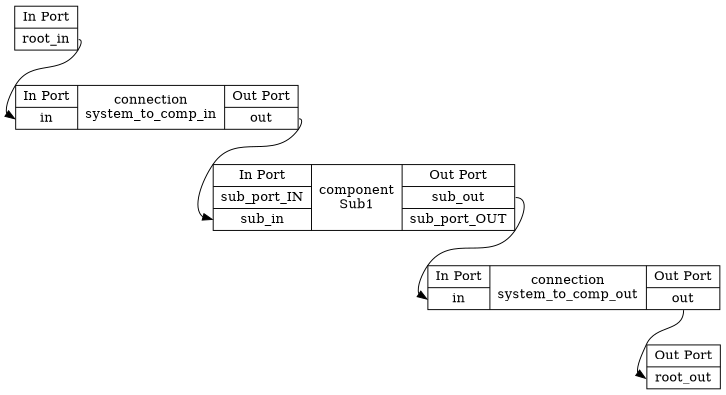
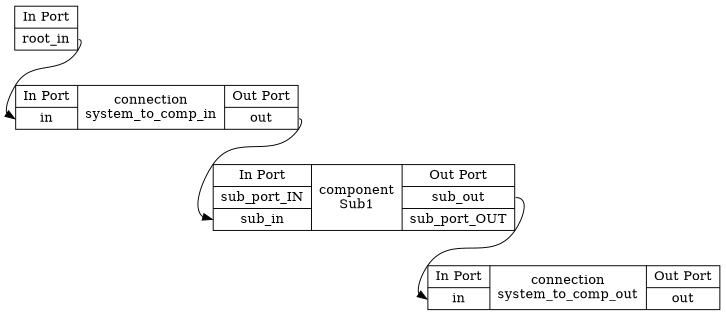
(684, 367) -> none
